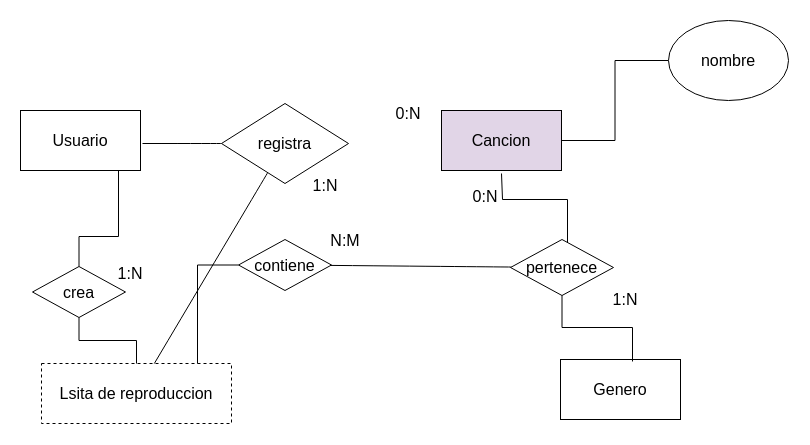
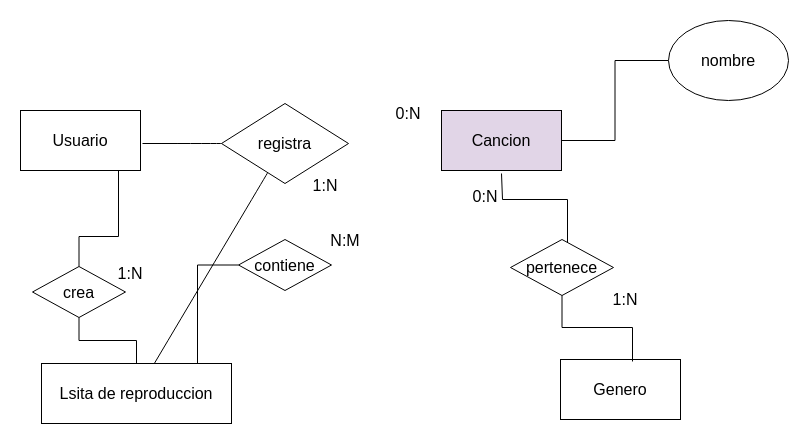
(420, 266) -> none
(137, 394) -> (137, 394)
